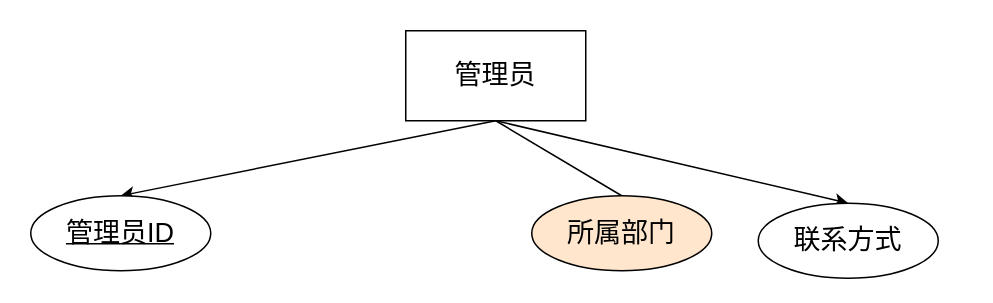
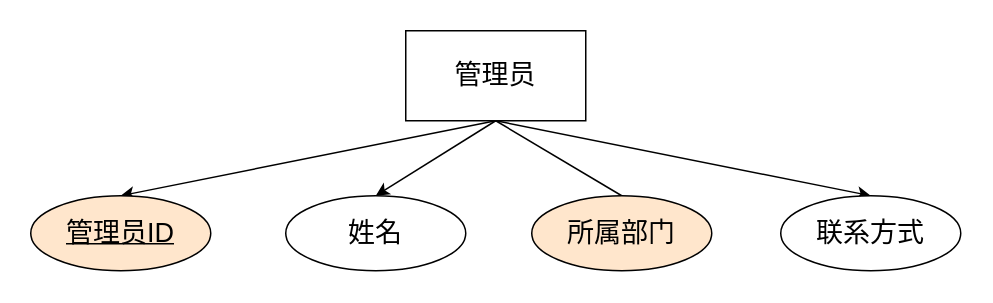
none -> (439, 157)
(121, 233) -> (121, 233)
none -> (376, 233)
(848, 241) -> (871, 233)
